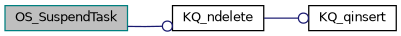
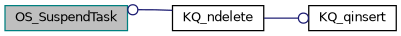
(145, 27) -> (155, 10)
